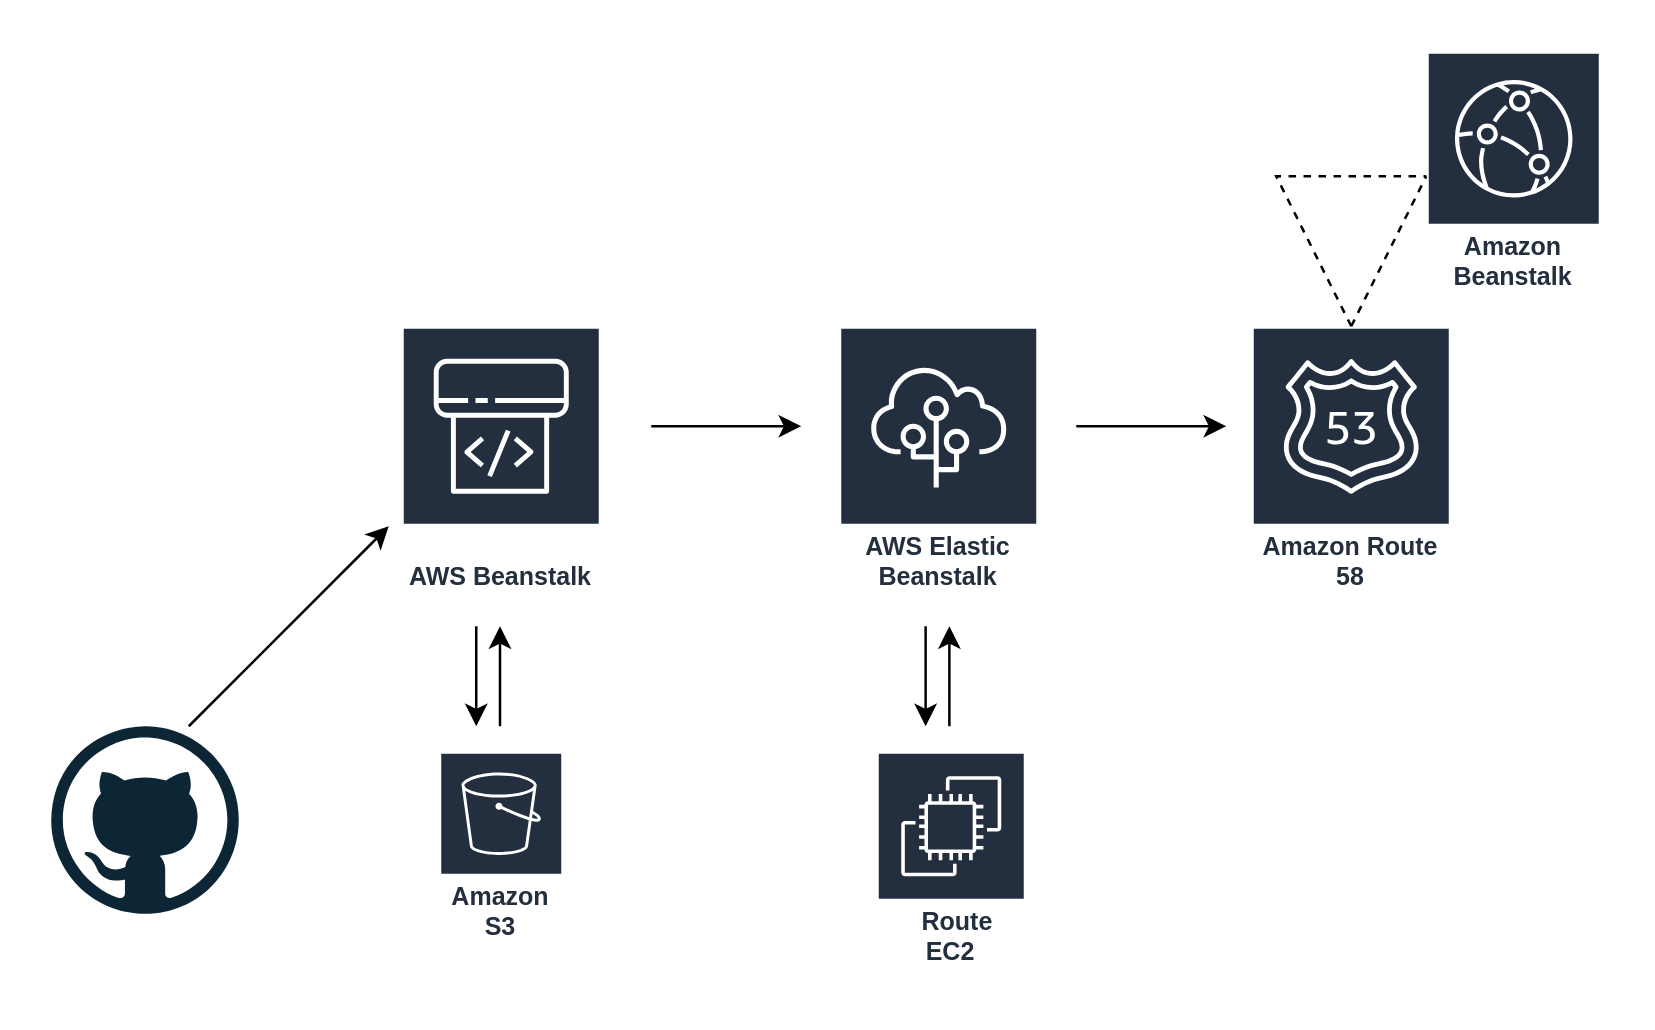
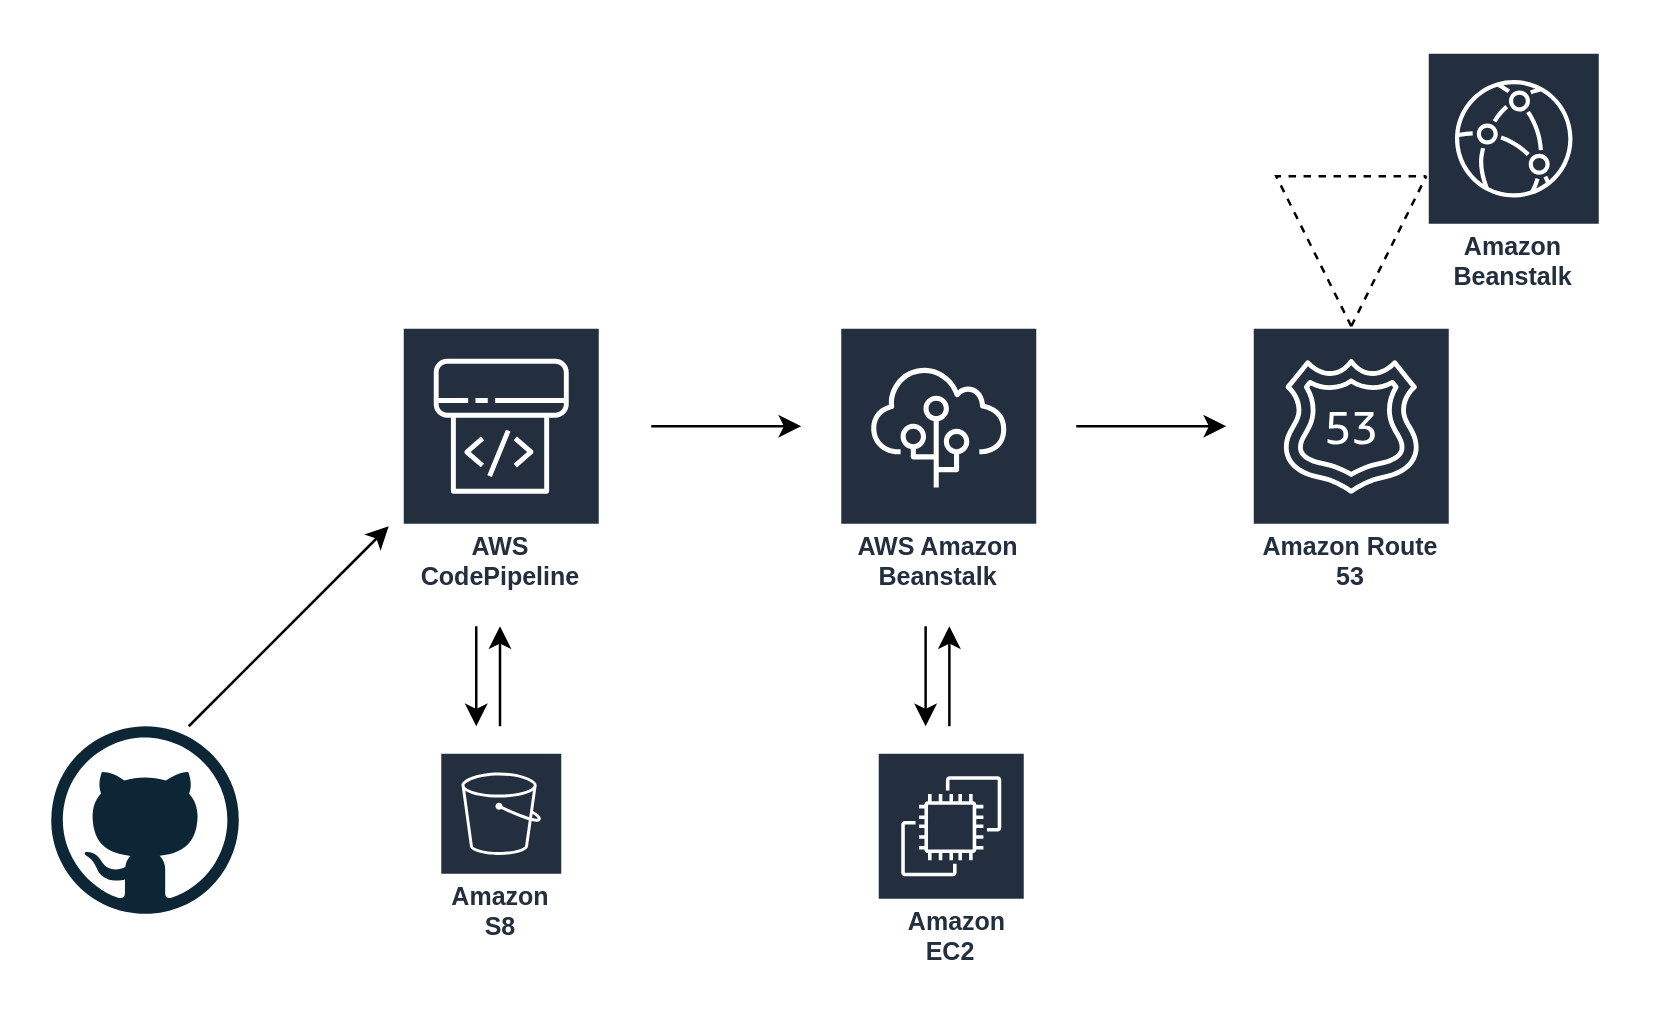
(939, 561) -> (939, 561)
(1351, 561) -> (1351, 561)
(501, 576) -> (501, 561)
(501, 911) -> (501, 911)
(951, 951) -> (951, 951)
